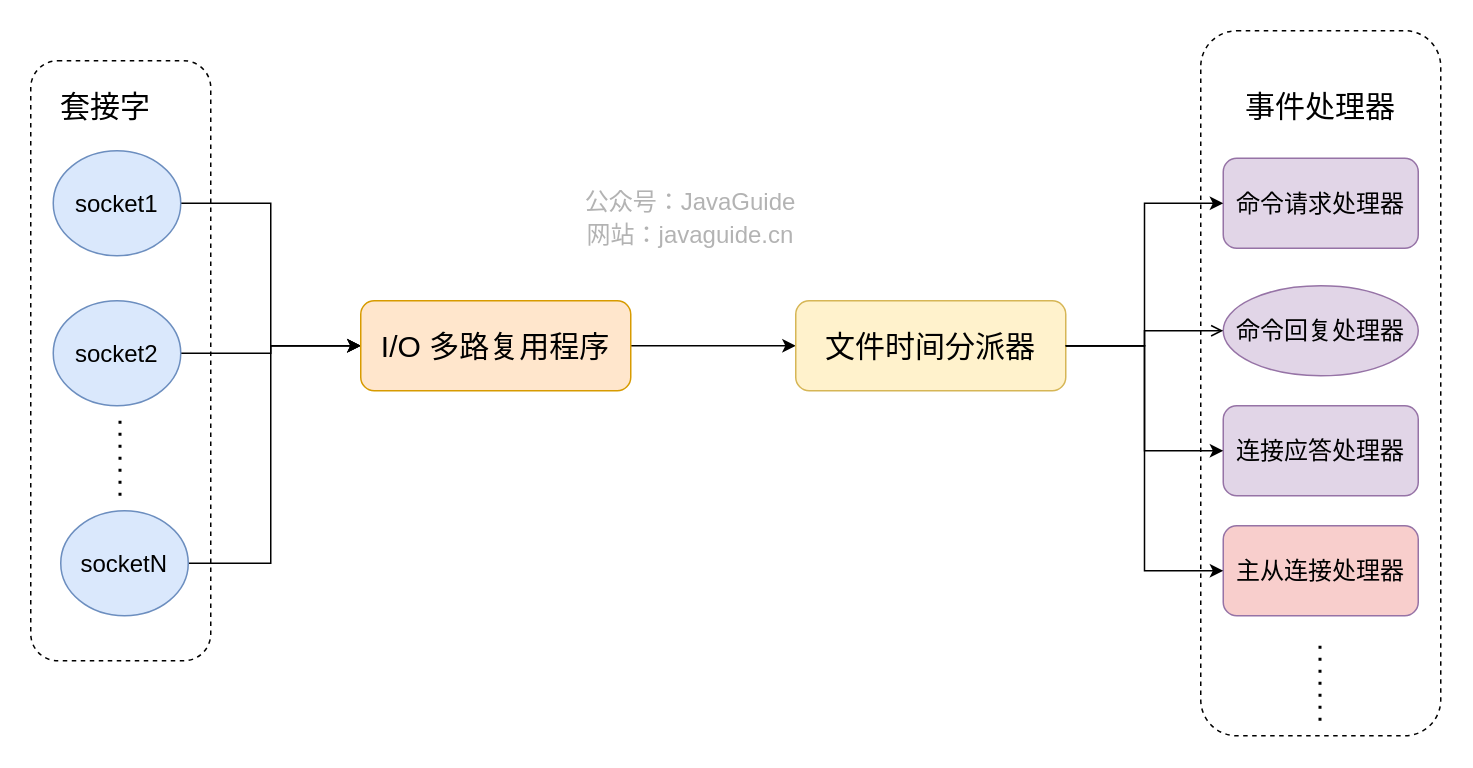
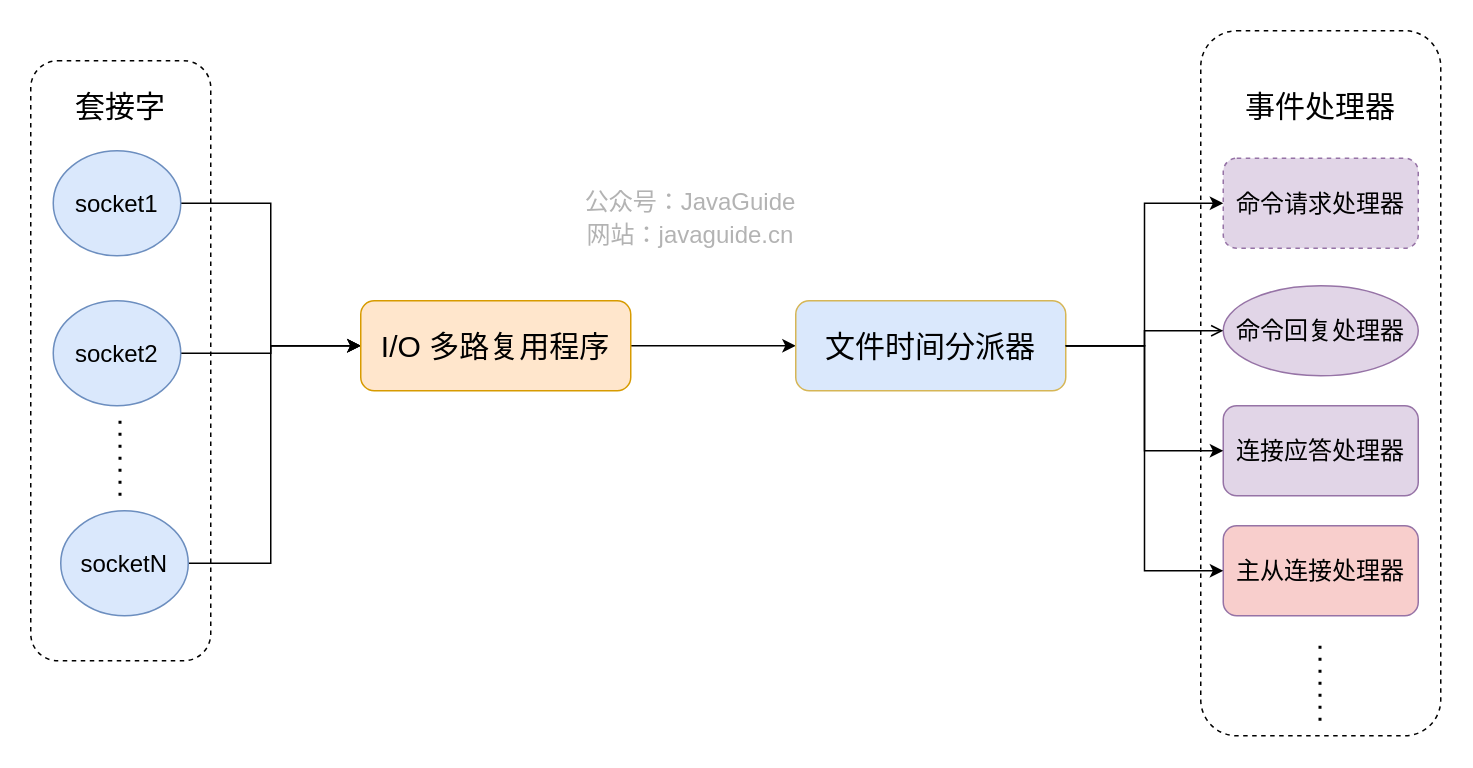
(106, 106) -> (121, 106)
(1321, 203) -> (1321, 203)
(931, 346) -> (931, 346)
